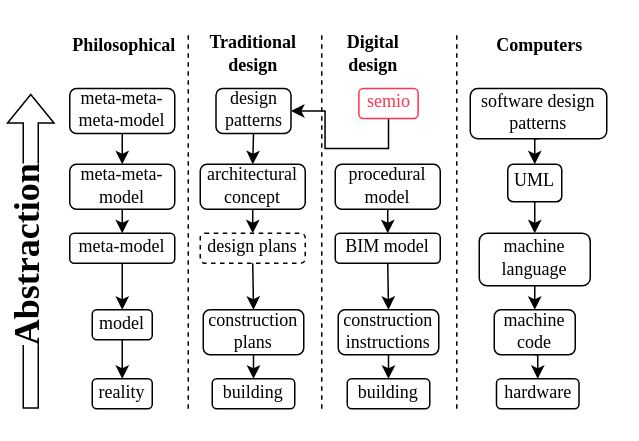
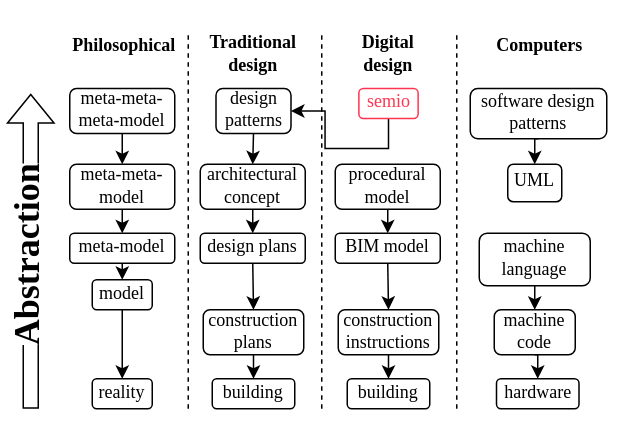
(373, 53) -> (388, 53)
(535, 212) -> none
(253, 248) -> (253, 248)
(122, 325) -> (122, 295)
